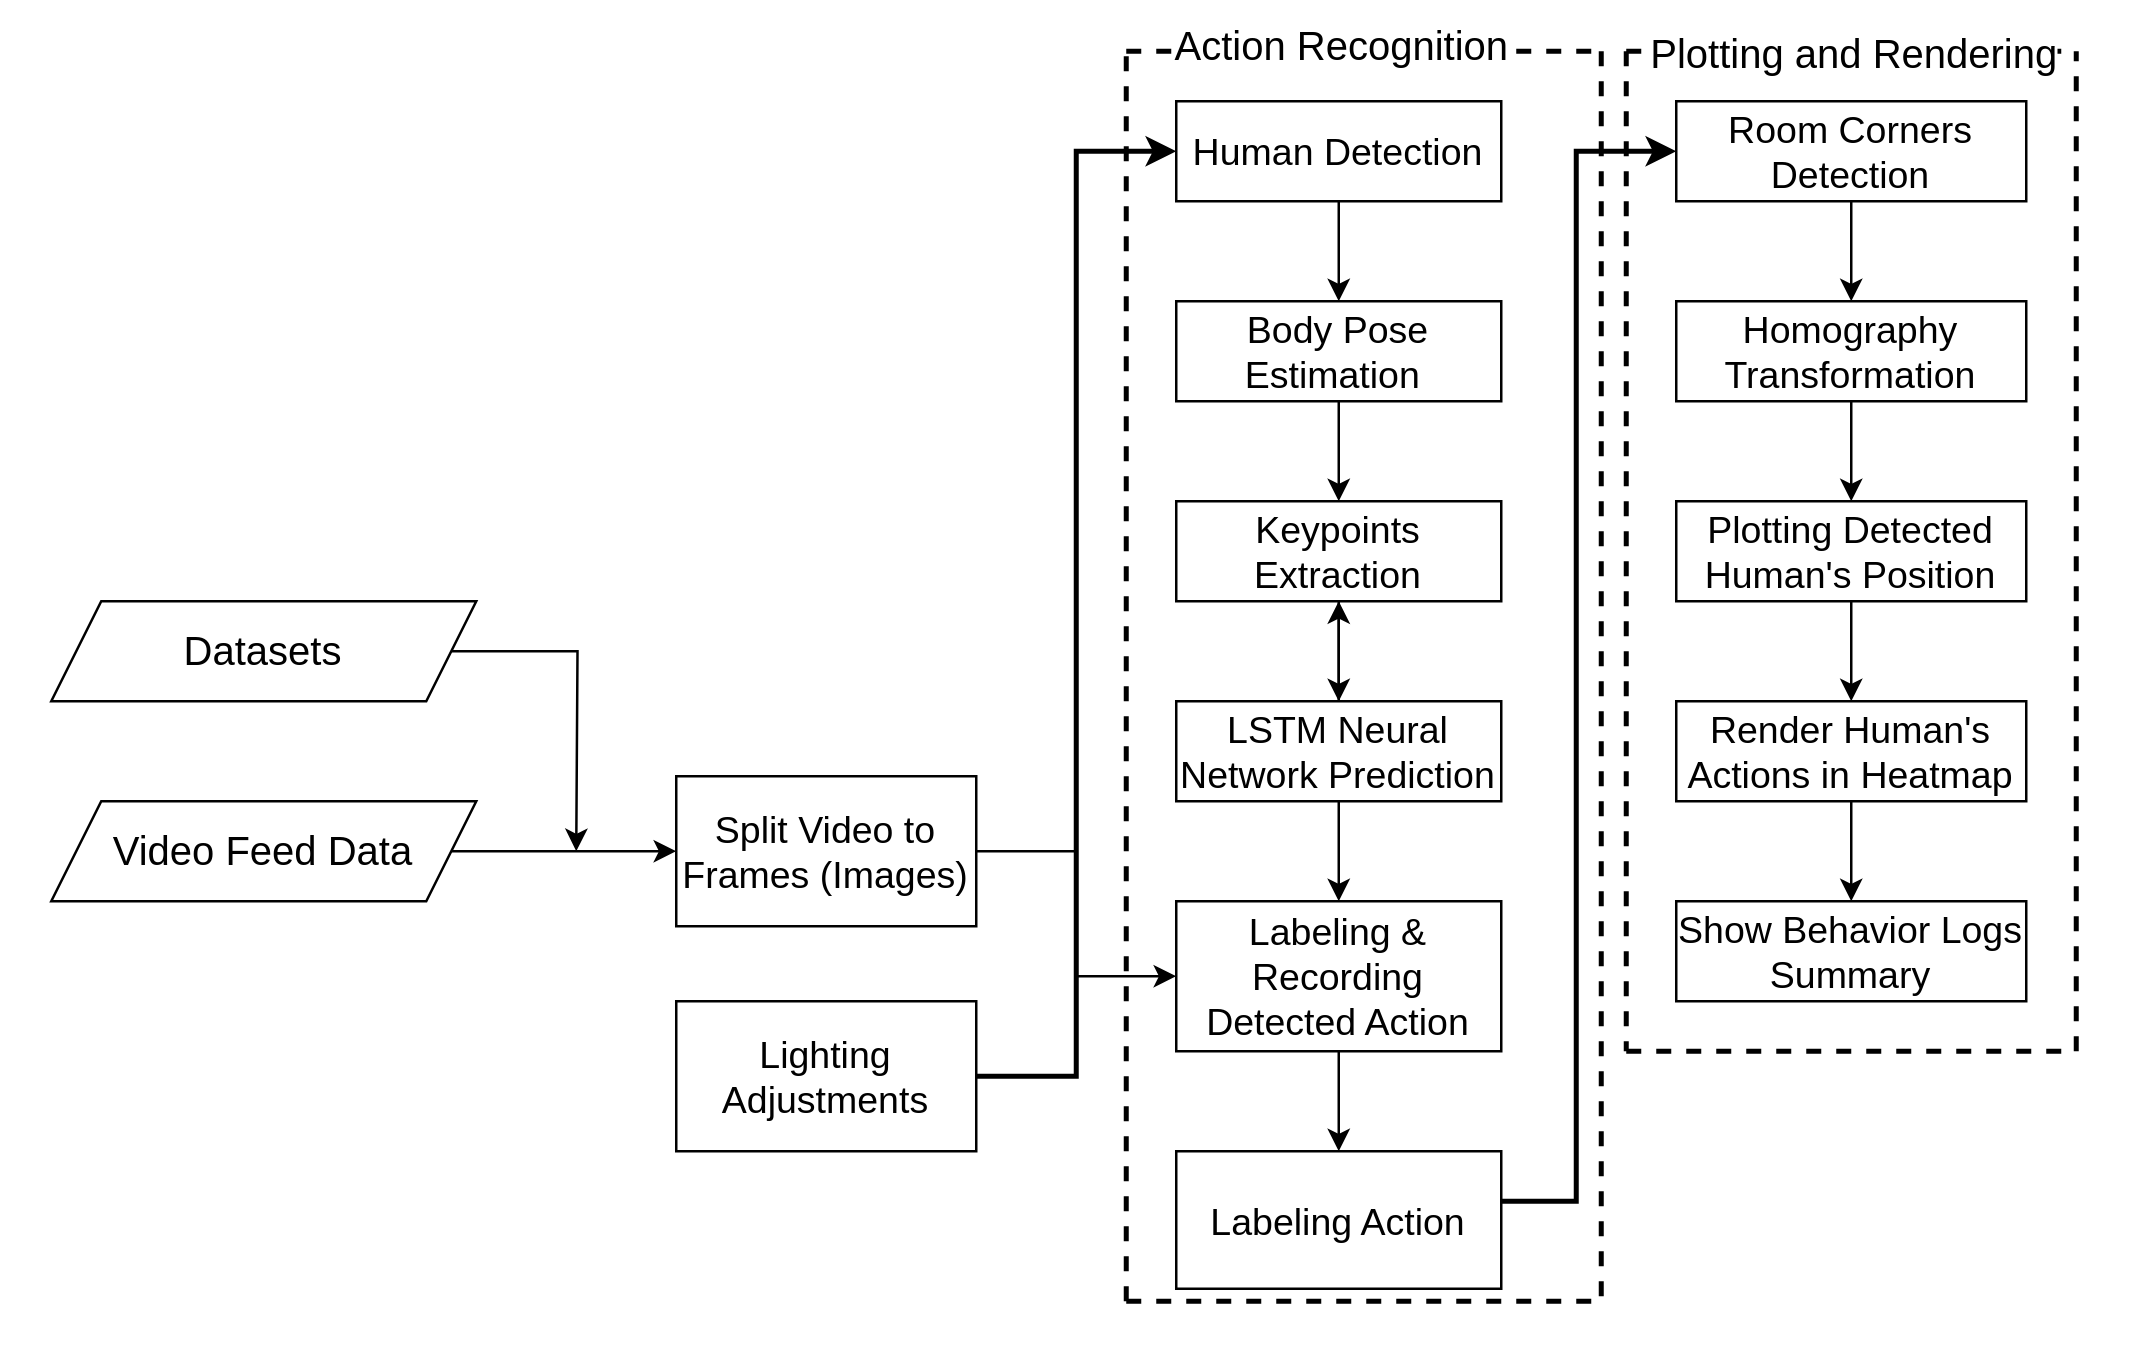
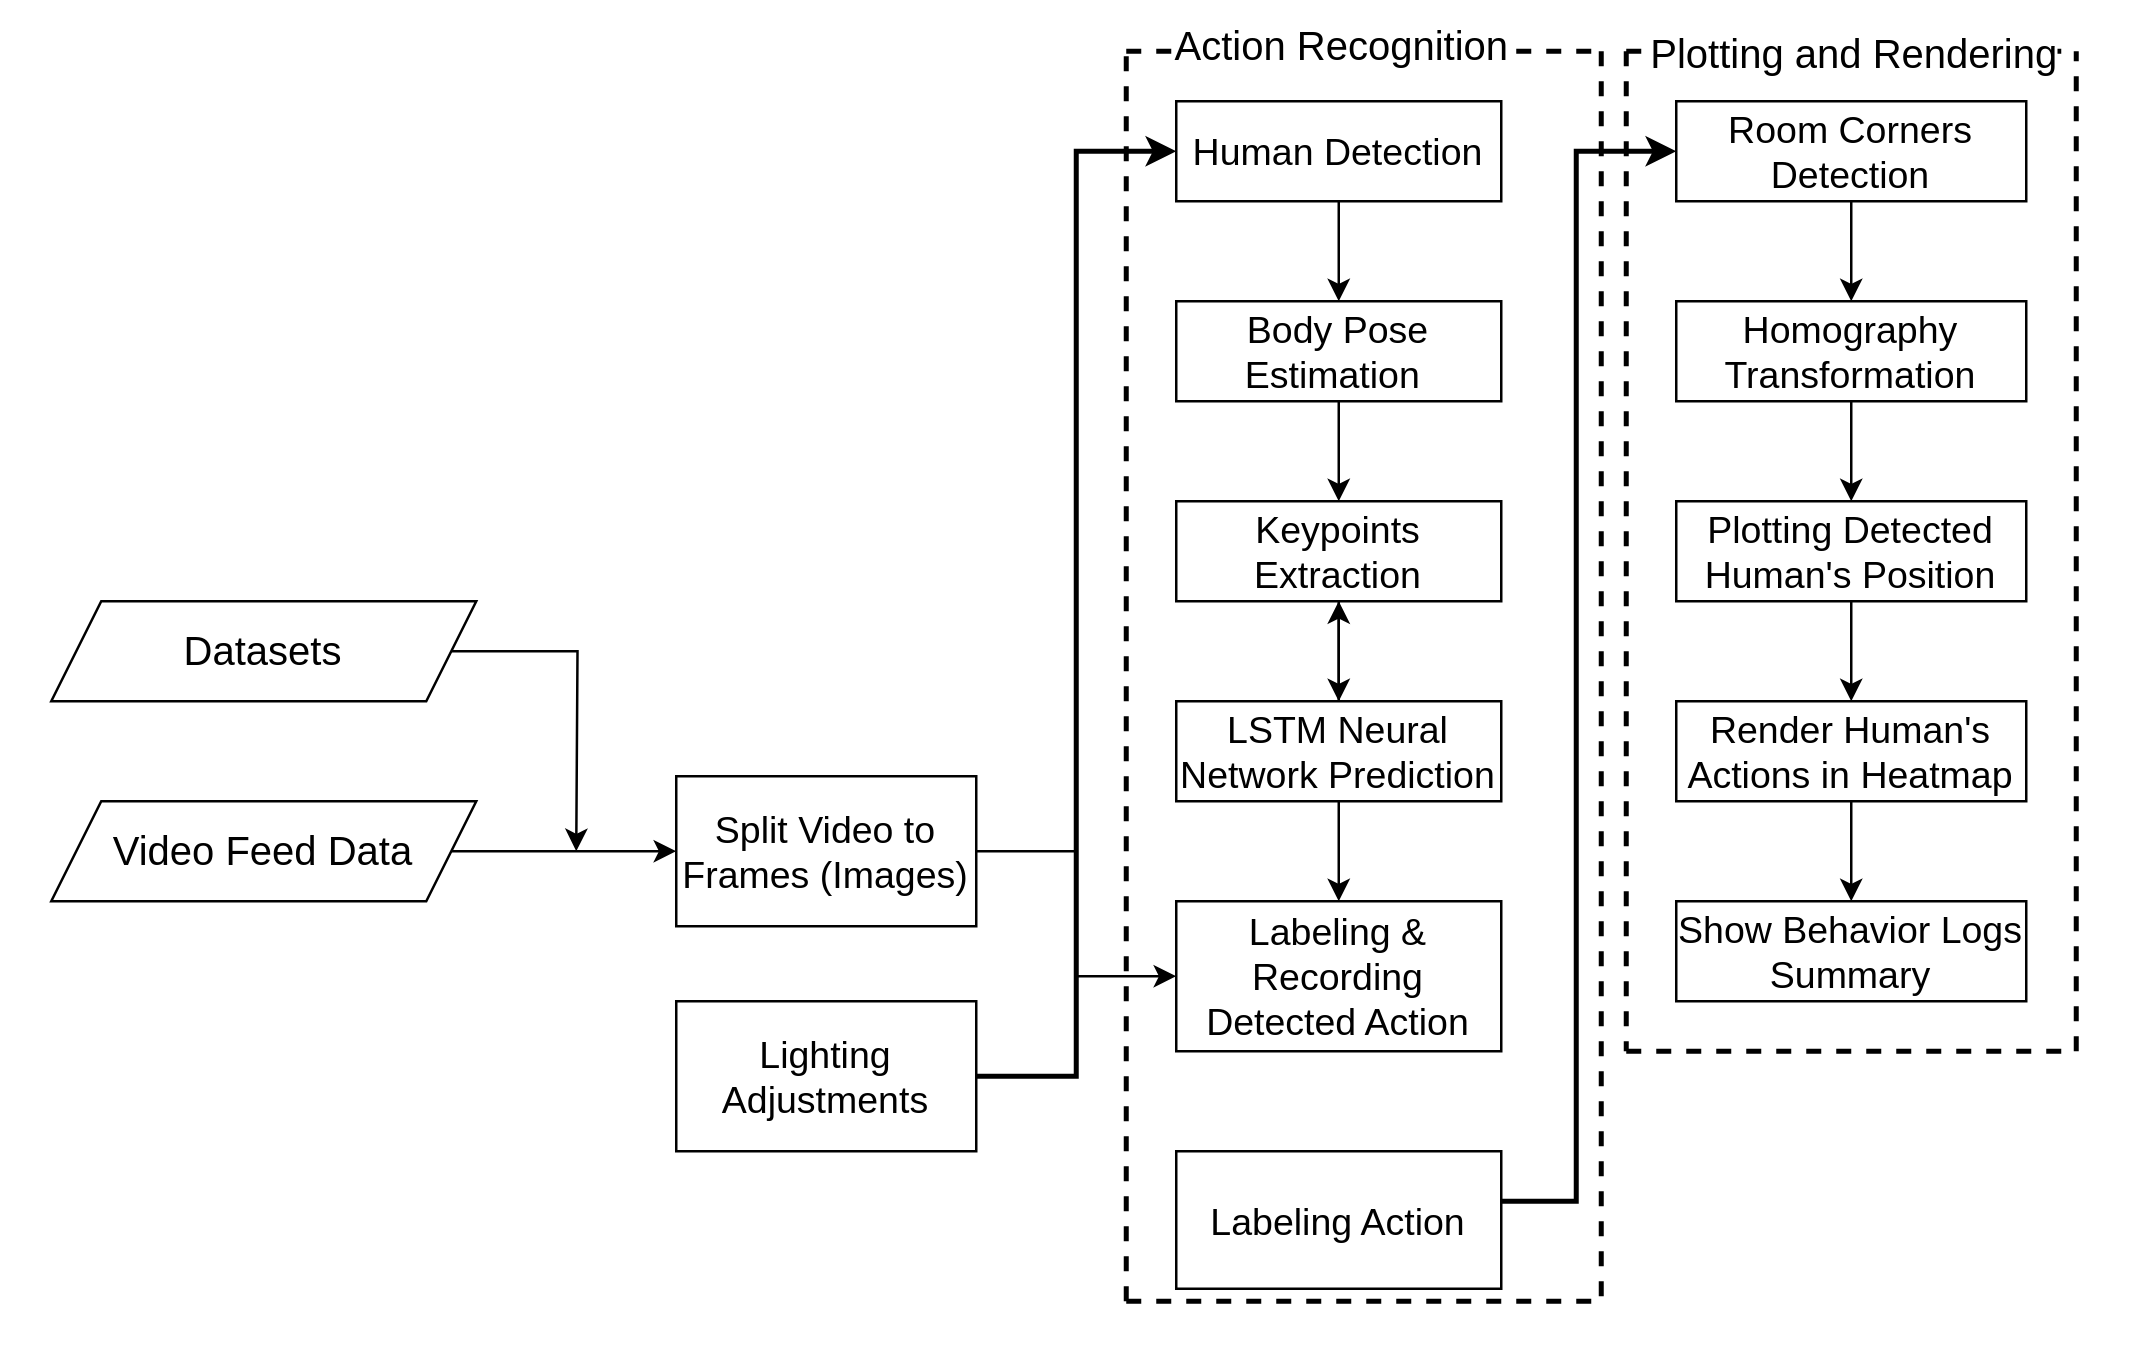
(1339, 1093) -> none
